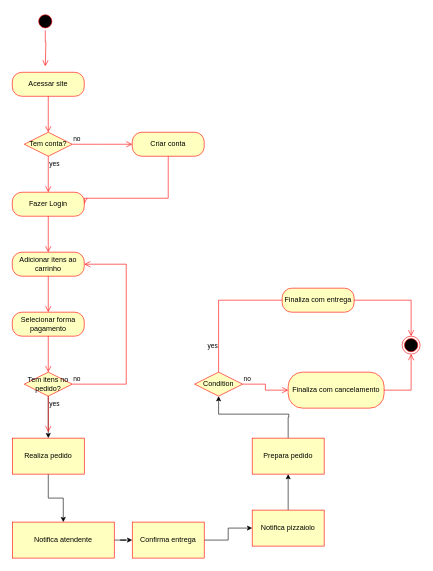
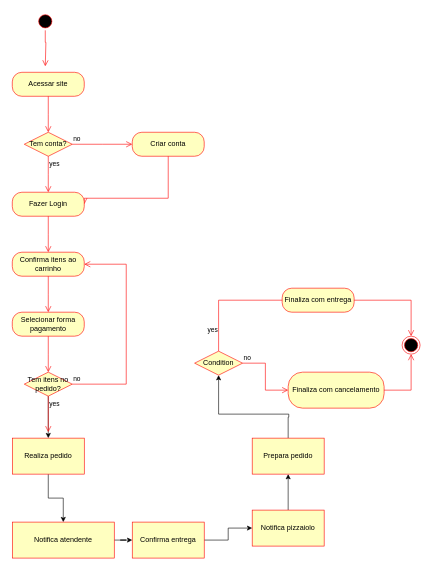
(48, 264) -> (48, 264)
(219, 384) -> (219, 363)
